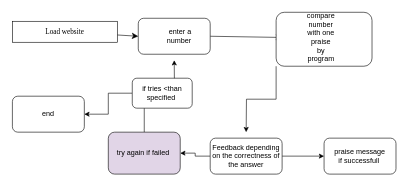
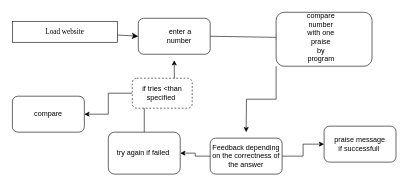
(162, 93) -> (162, 93)
(48, 114) -> (48, 114)
(144, 153) -> (144, 153)
(360, 156) -> (360, 144)
